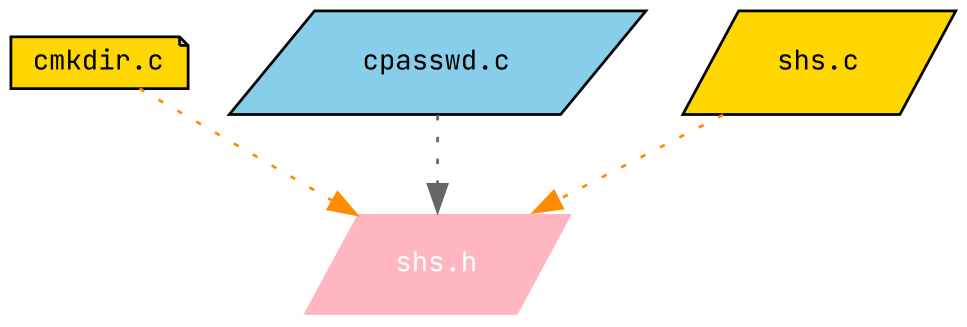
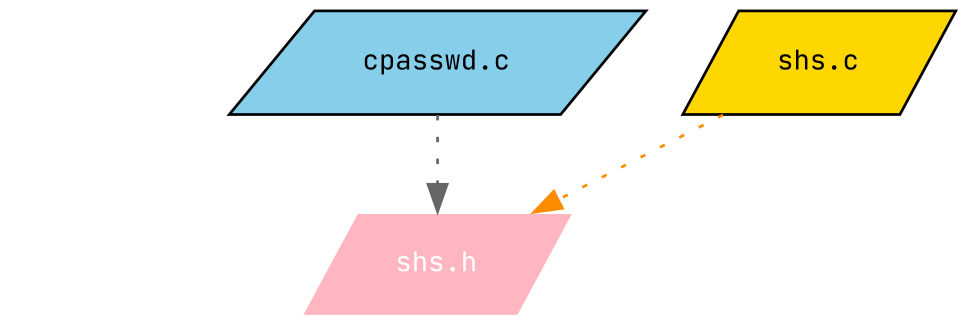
(100, 63) -> none
